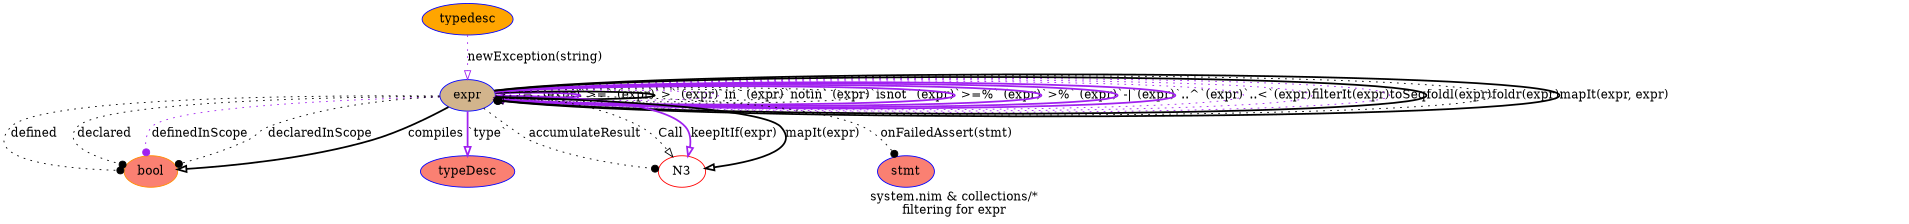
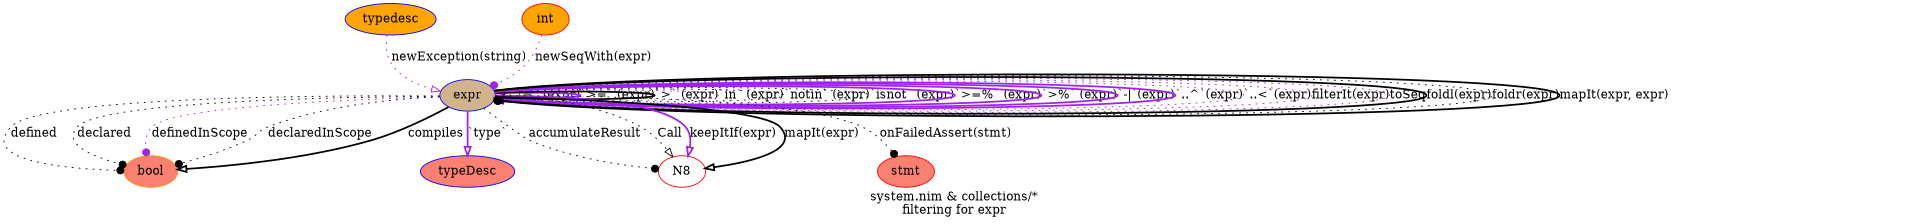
none -> (545, 19)
(682, 172) -> (682, 172)
(906, 172) -> (906, 172)
